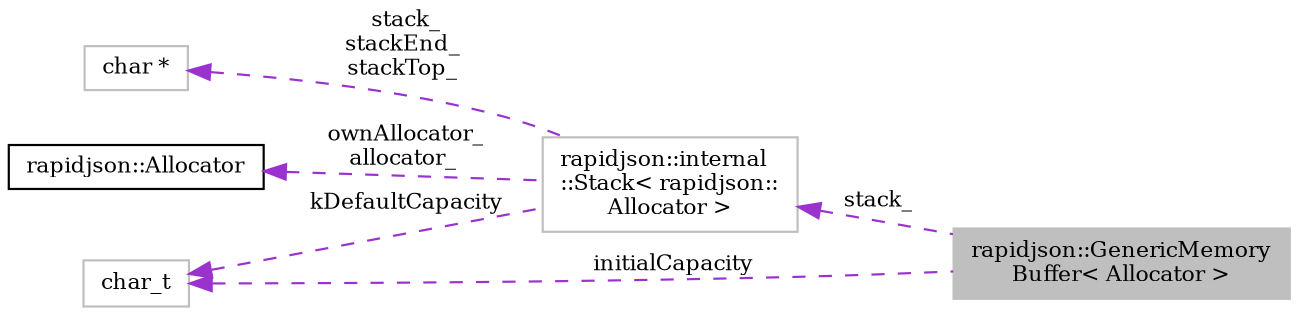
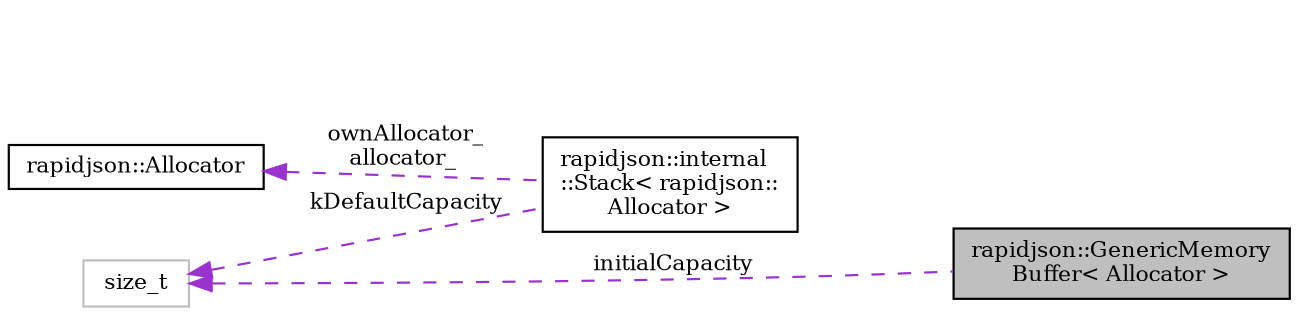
(136, 68) -> none
(670, 185) -> (670, 185)
(886, 222) -> none
(1122, 264) -> (1122, 264)
(136, 283) -> (136, 283)
